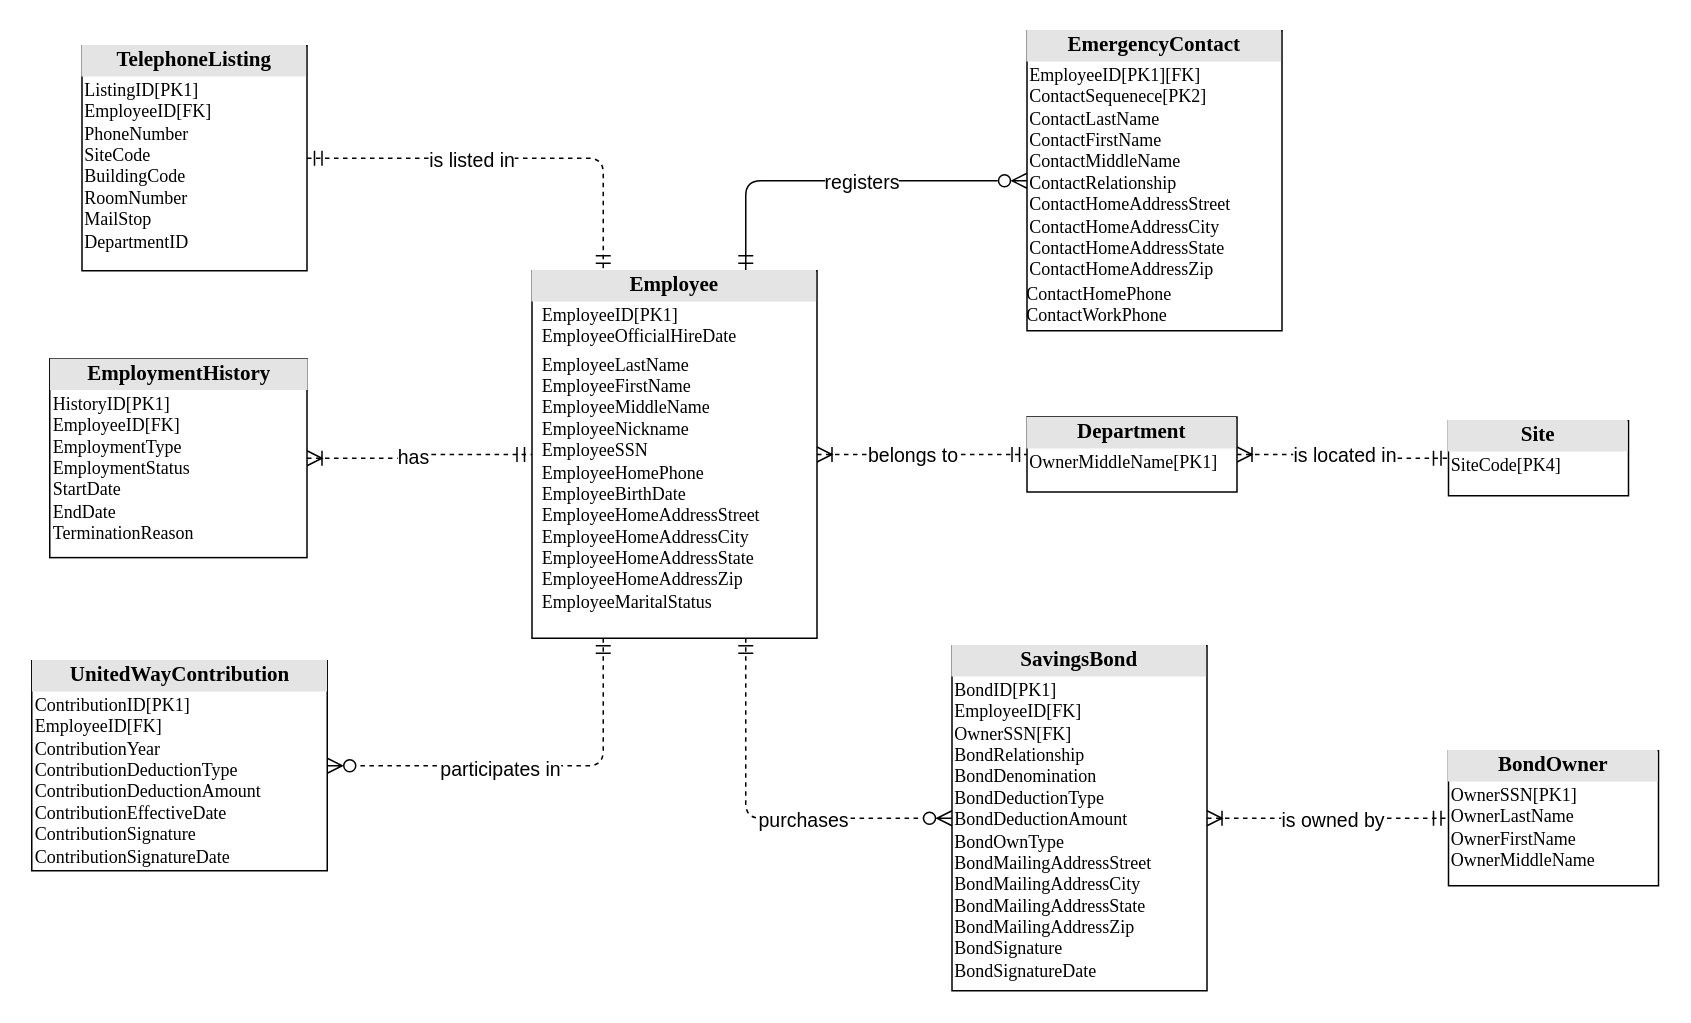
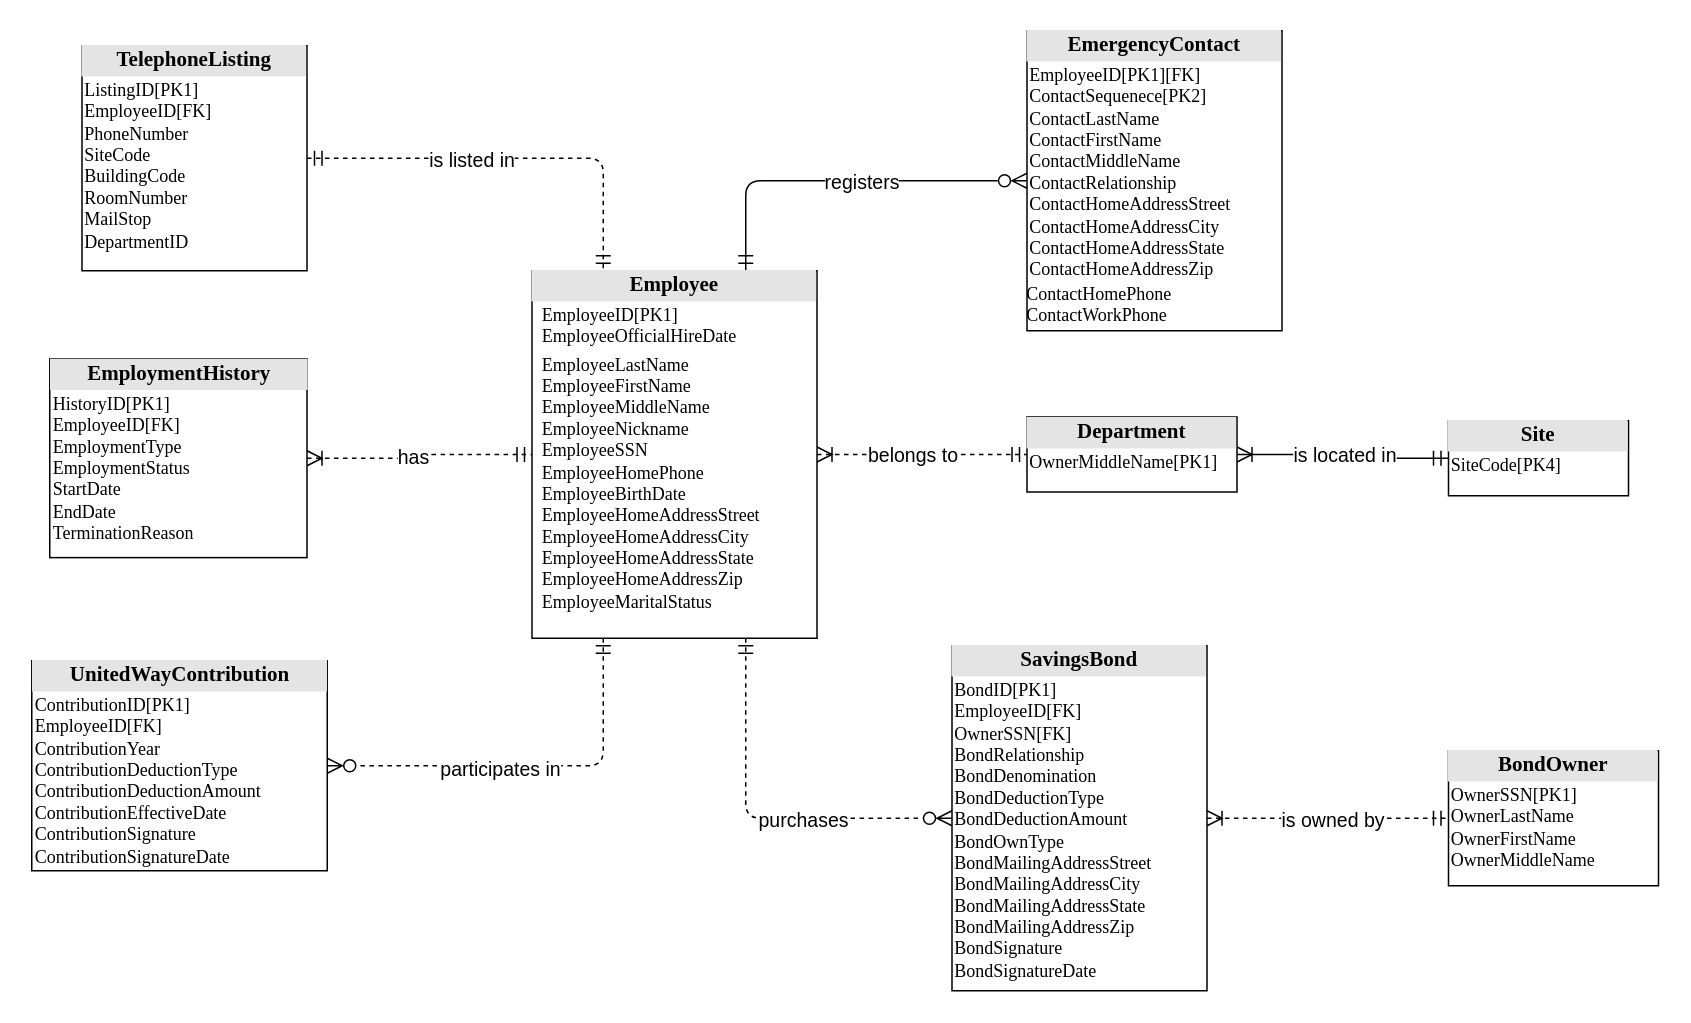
(1421, 458) -> (1421, 458)
